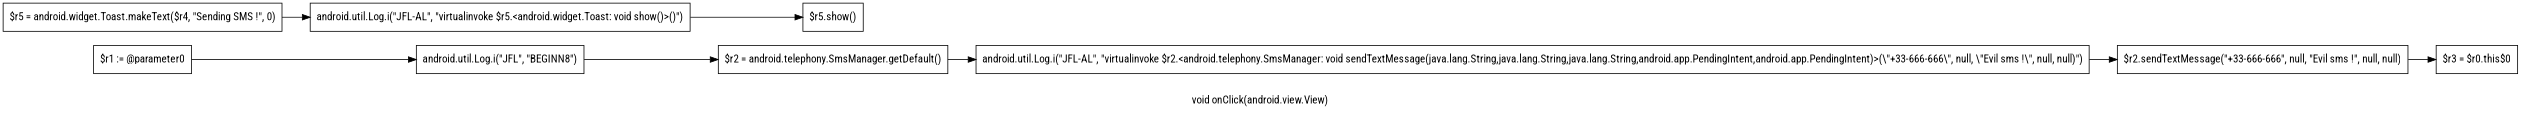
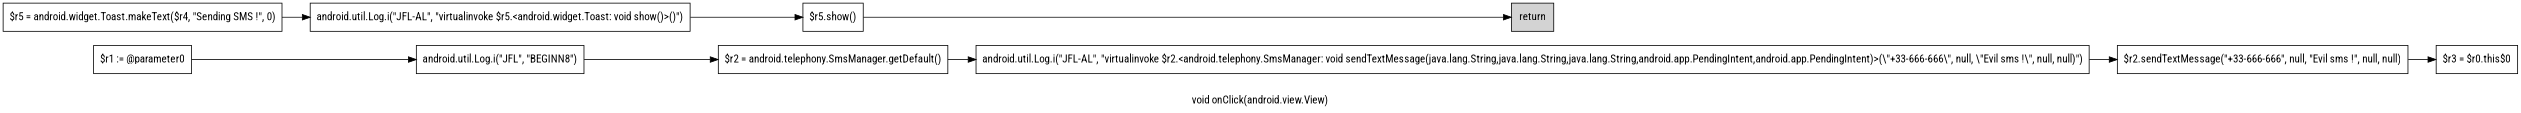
none -> (1533, 17)
